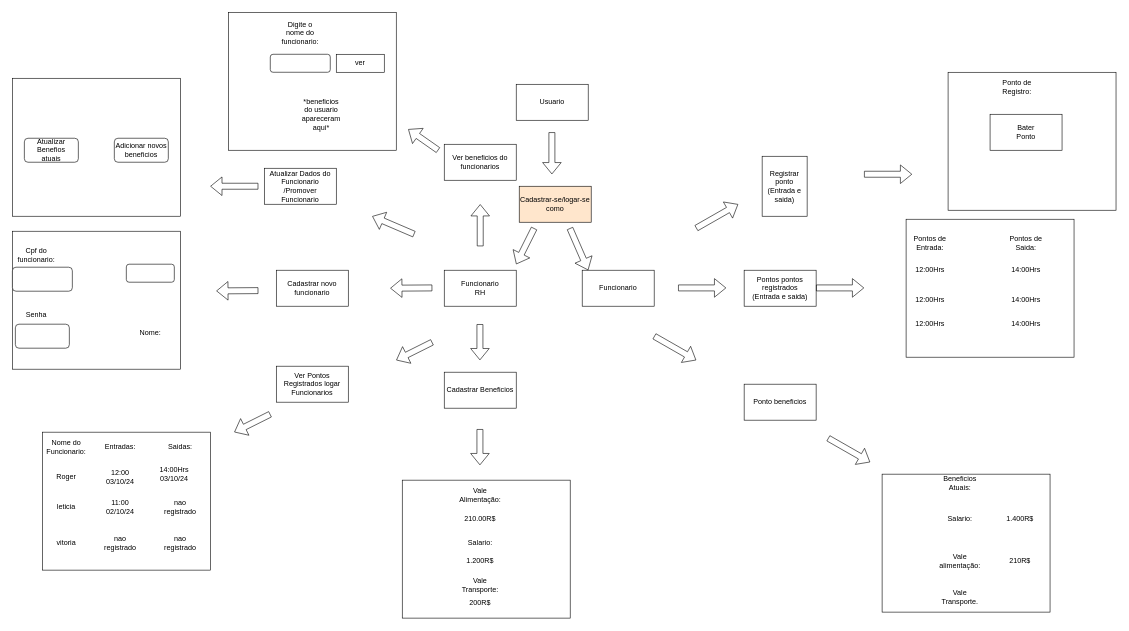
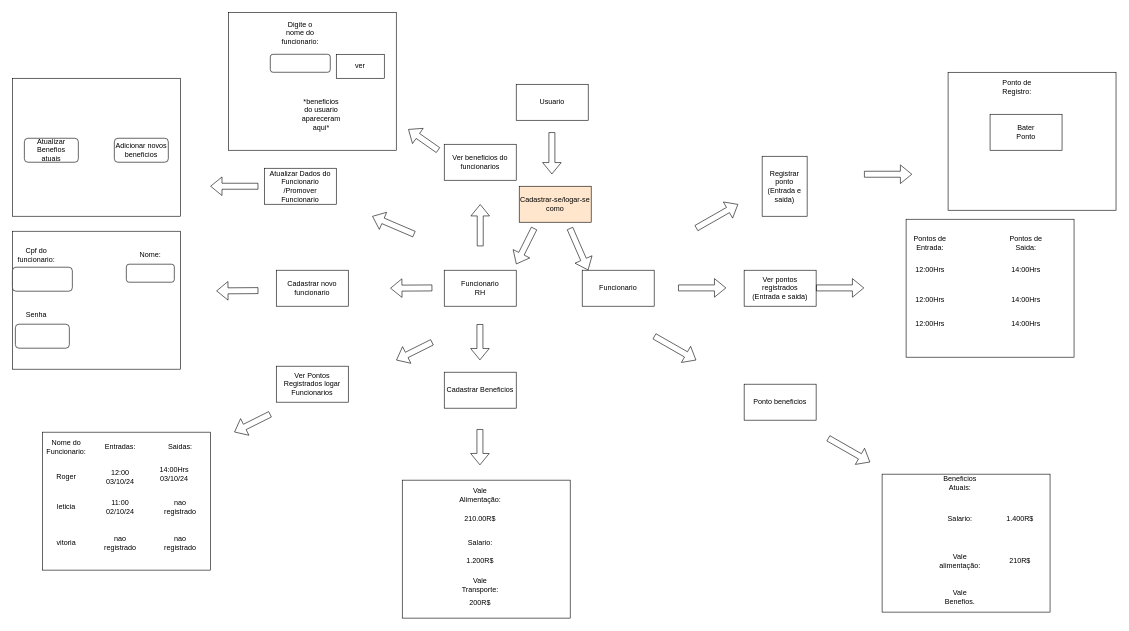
(360, 63) -> (360, 66)
(780, 288) -> (780, 288)
(150, 333) -> (150, 255)
(960, 597) -> (960, 597)
